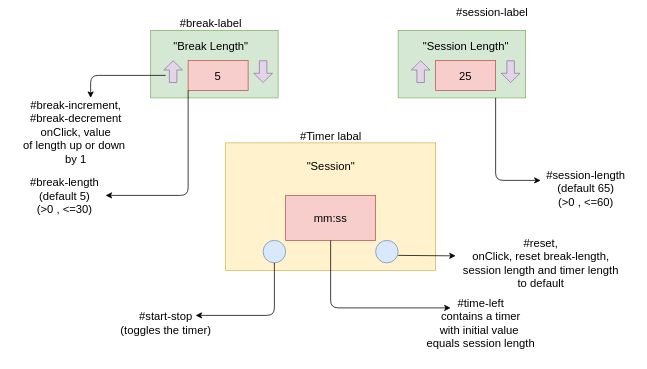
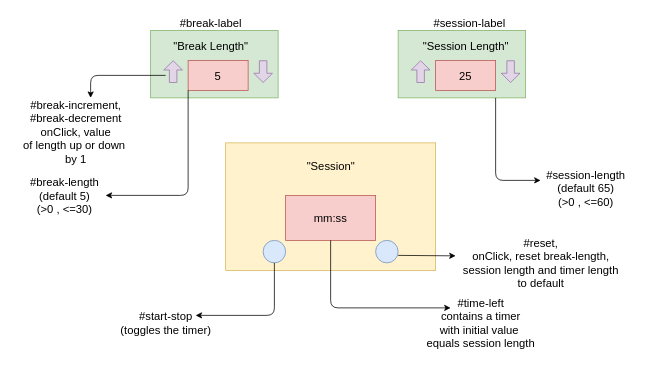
(492, 12) -> (469, 23)
(330, 135) -> none
